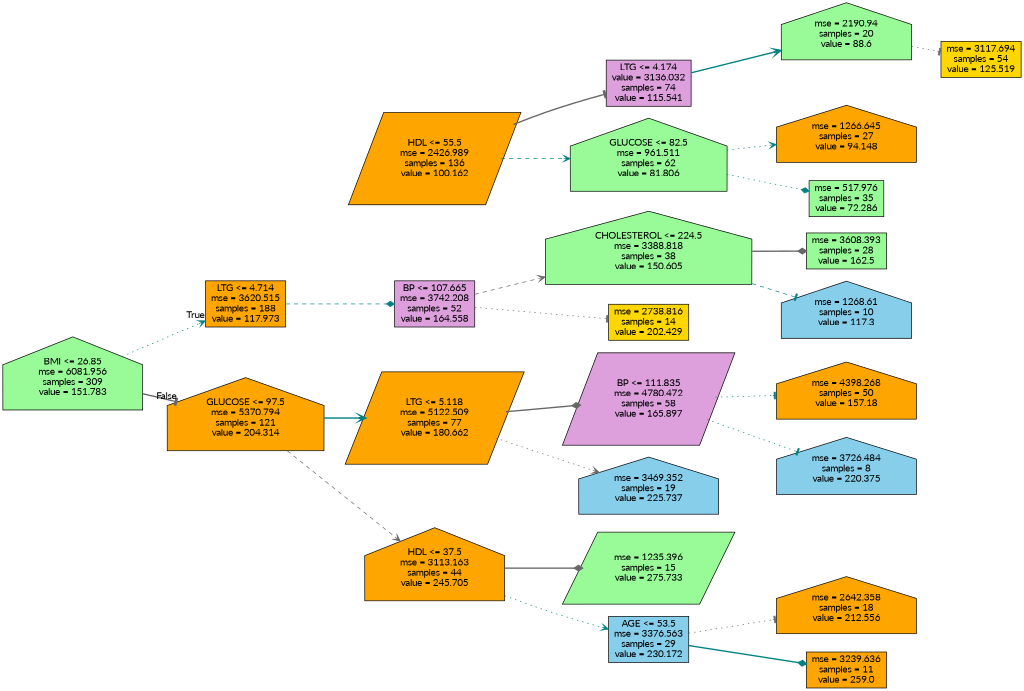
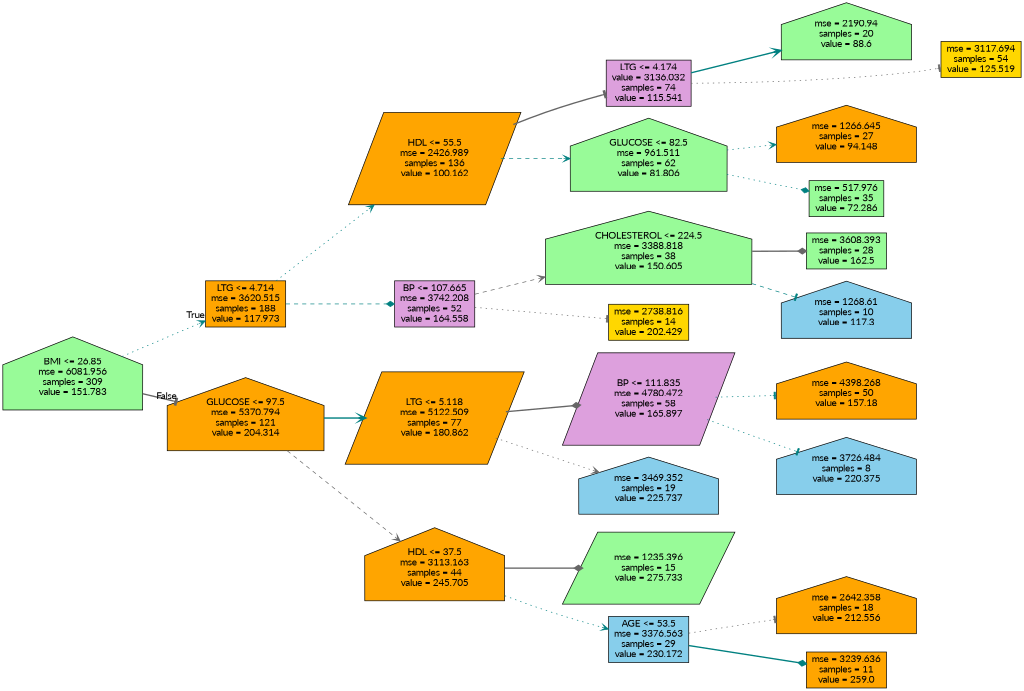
(925, 49) -> (815, 80)
none -> (323, 245)
(435, 418) -> (435, 418)
